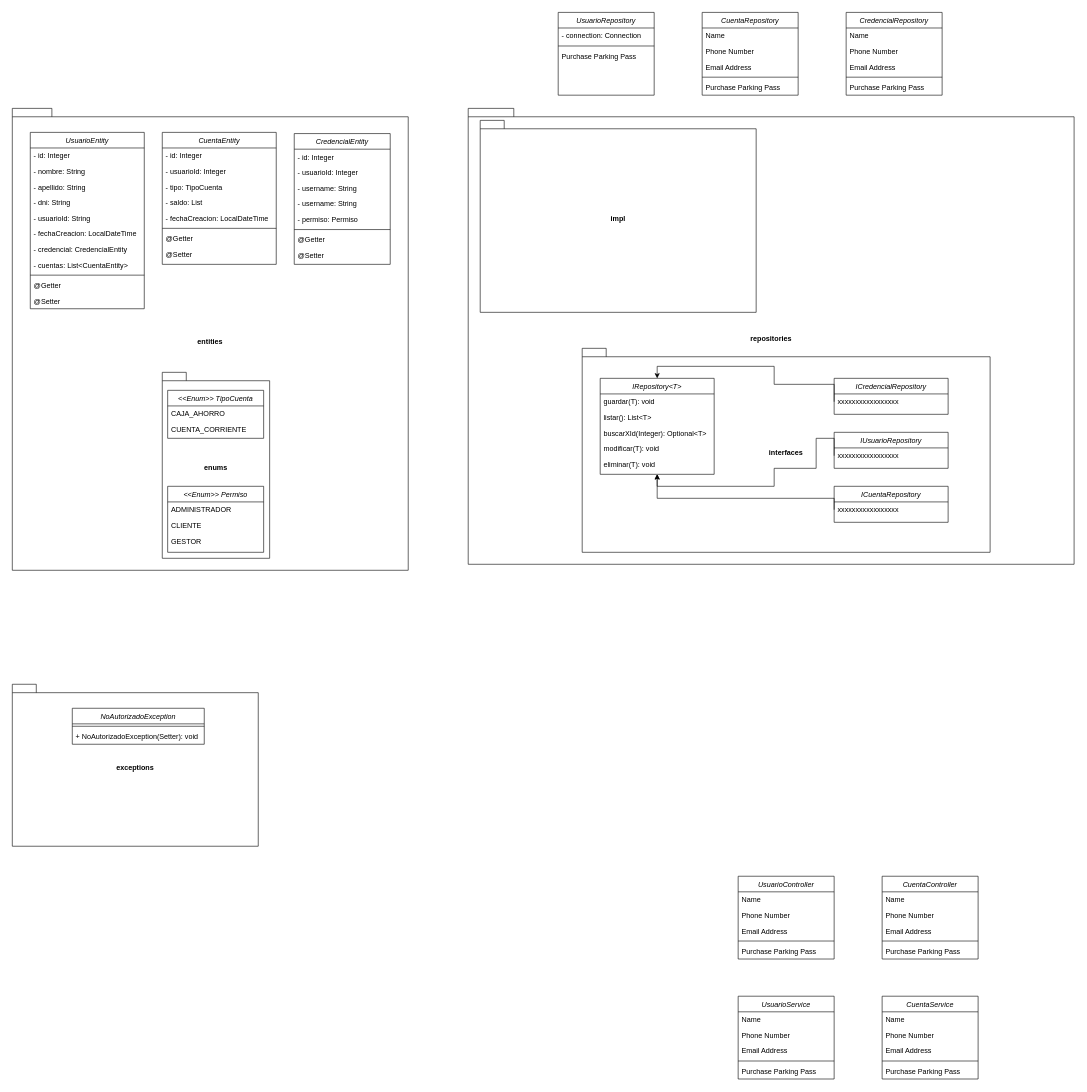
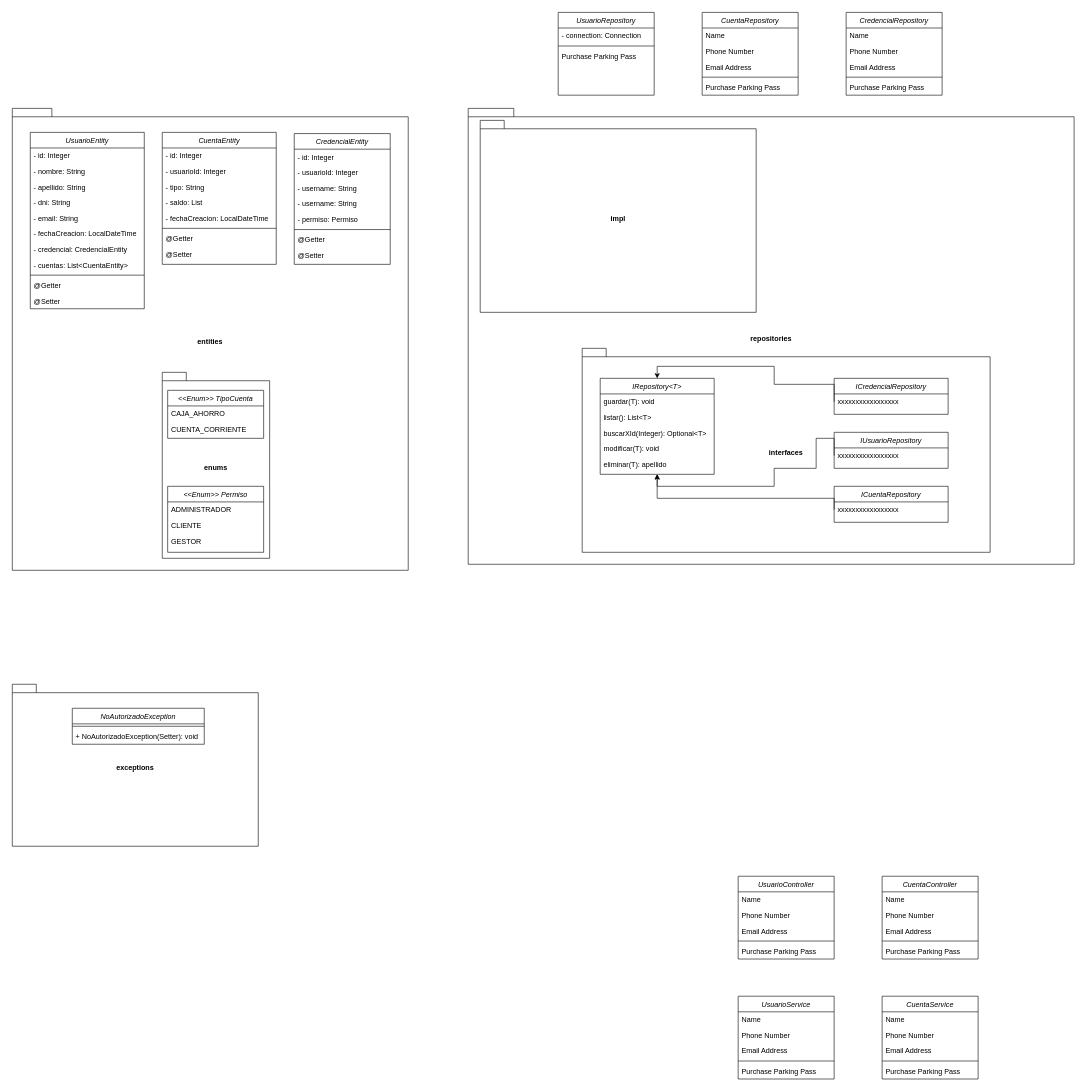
(197, 187) -> (189, 187)
(67, 218) -> (58, 218)
(632, 464) -> (638, 464)
